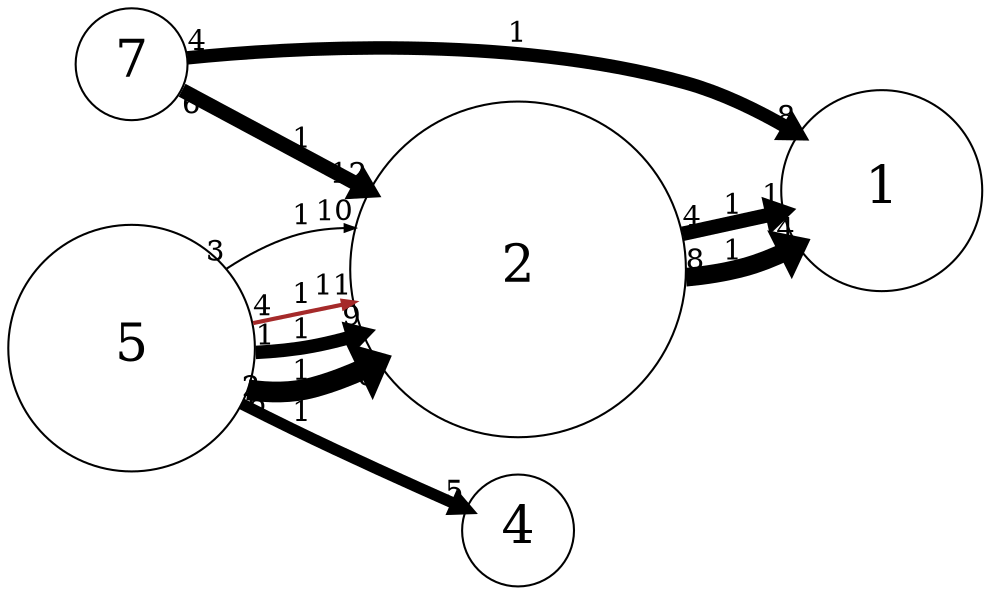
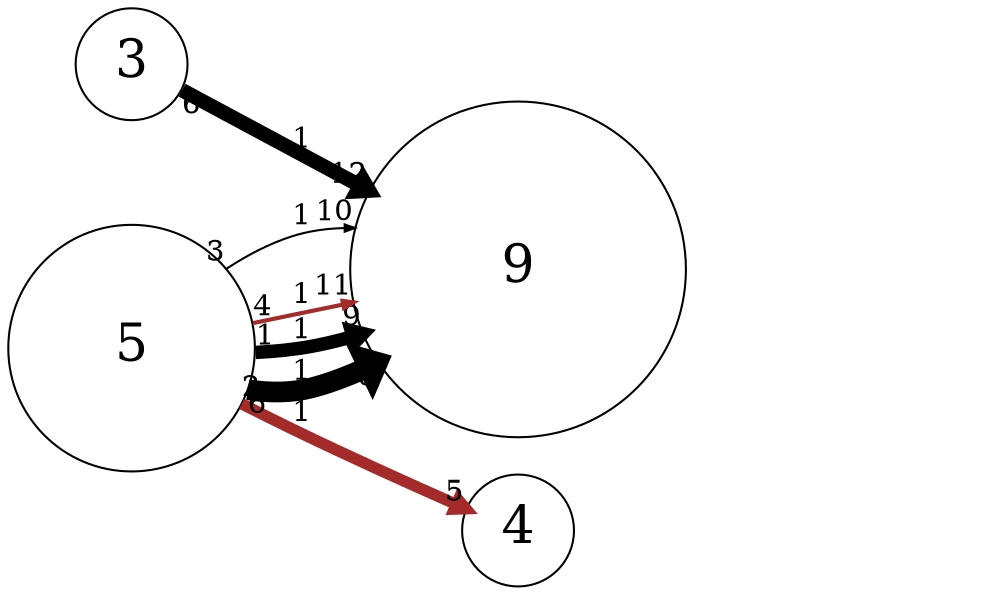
(132, 64) -> (132, 64)
(882, 191) -> none
(518, 269) -> (518, 269)
(348, 456) -> (348, 456)
